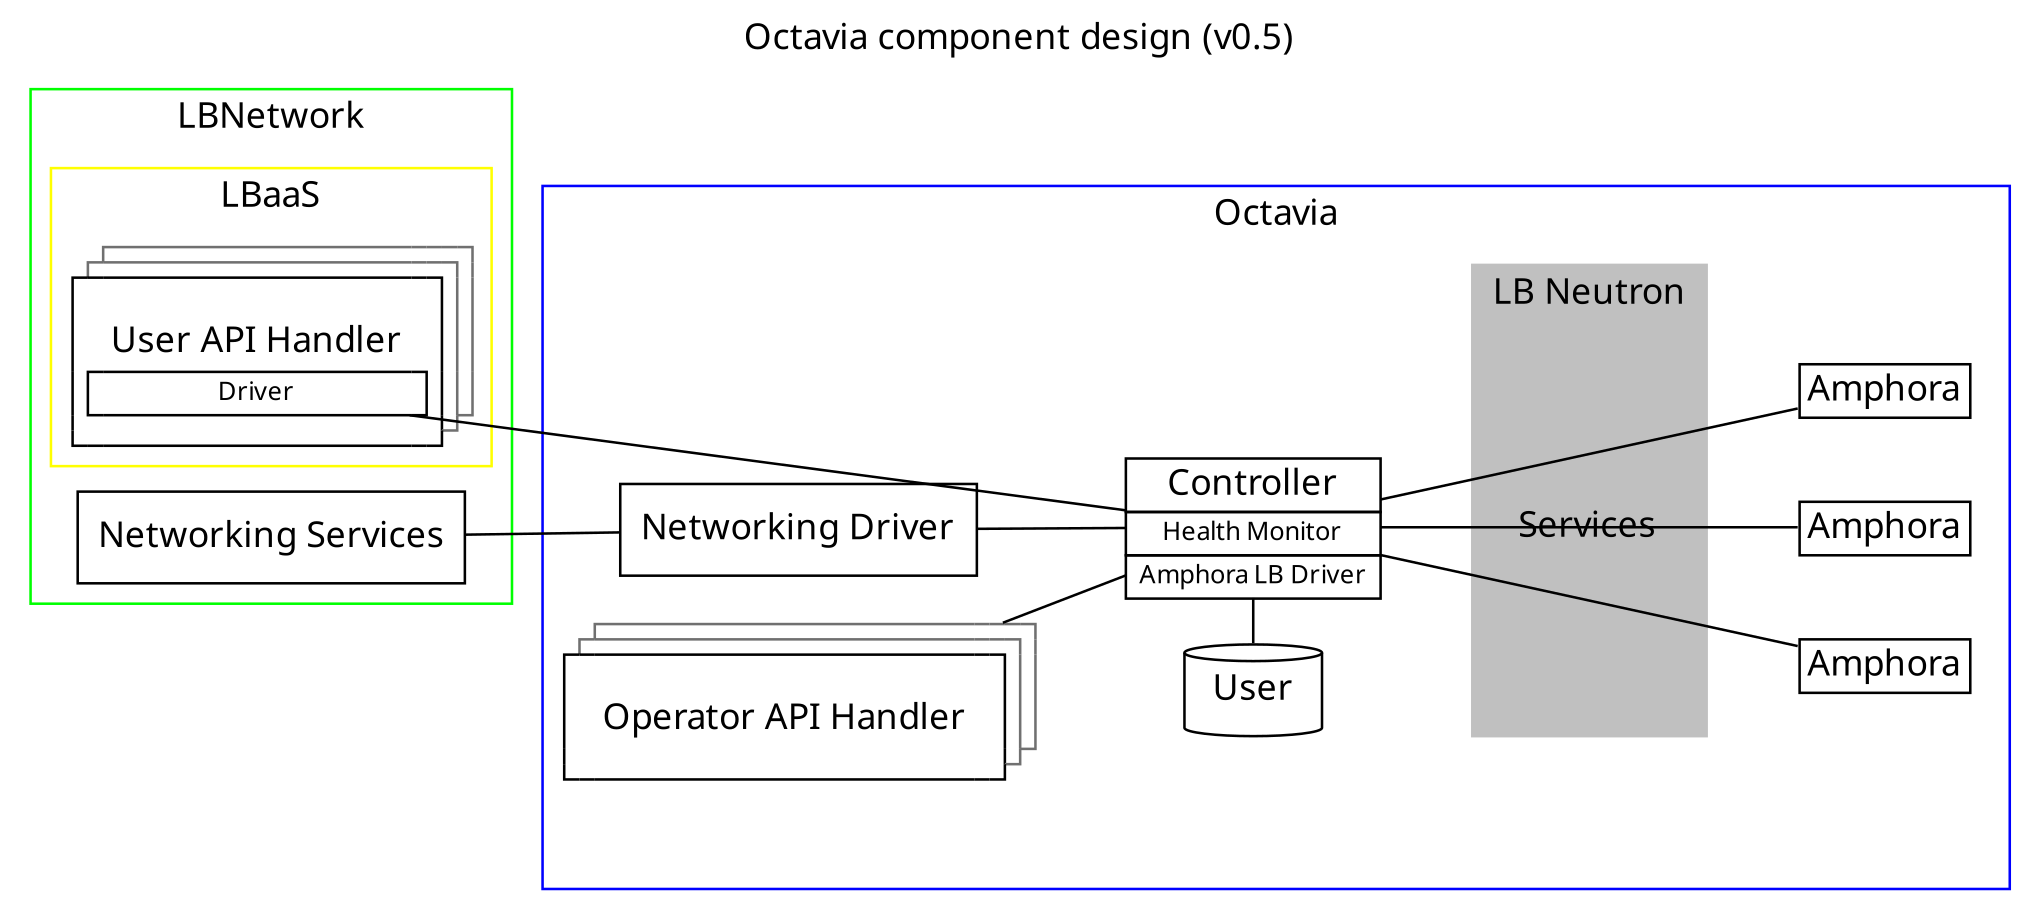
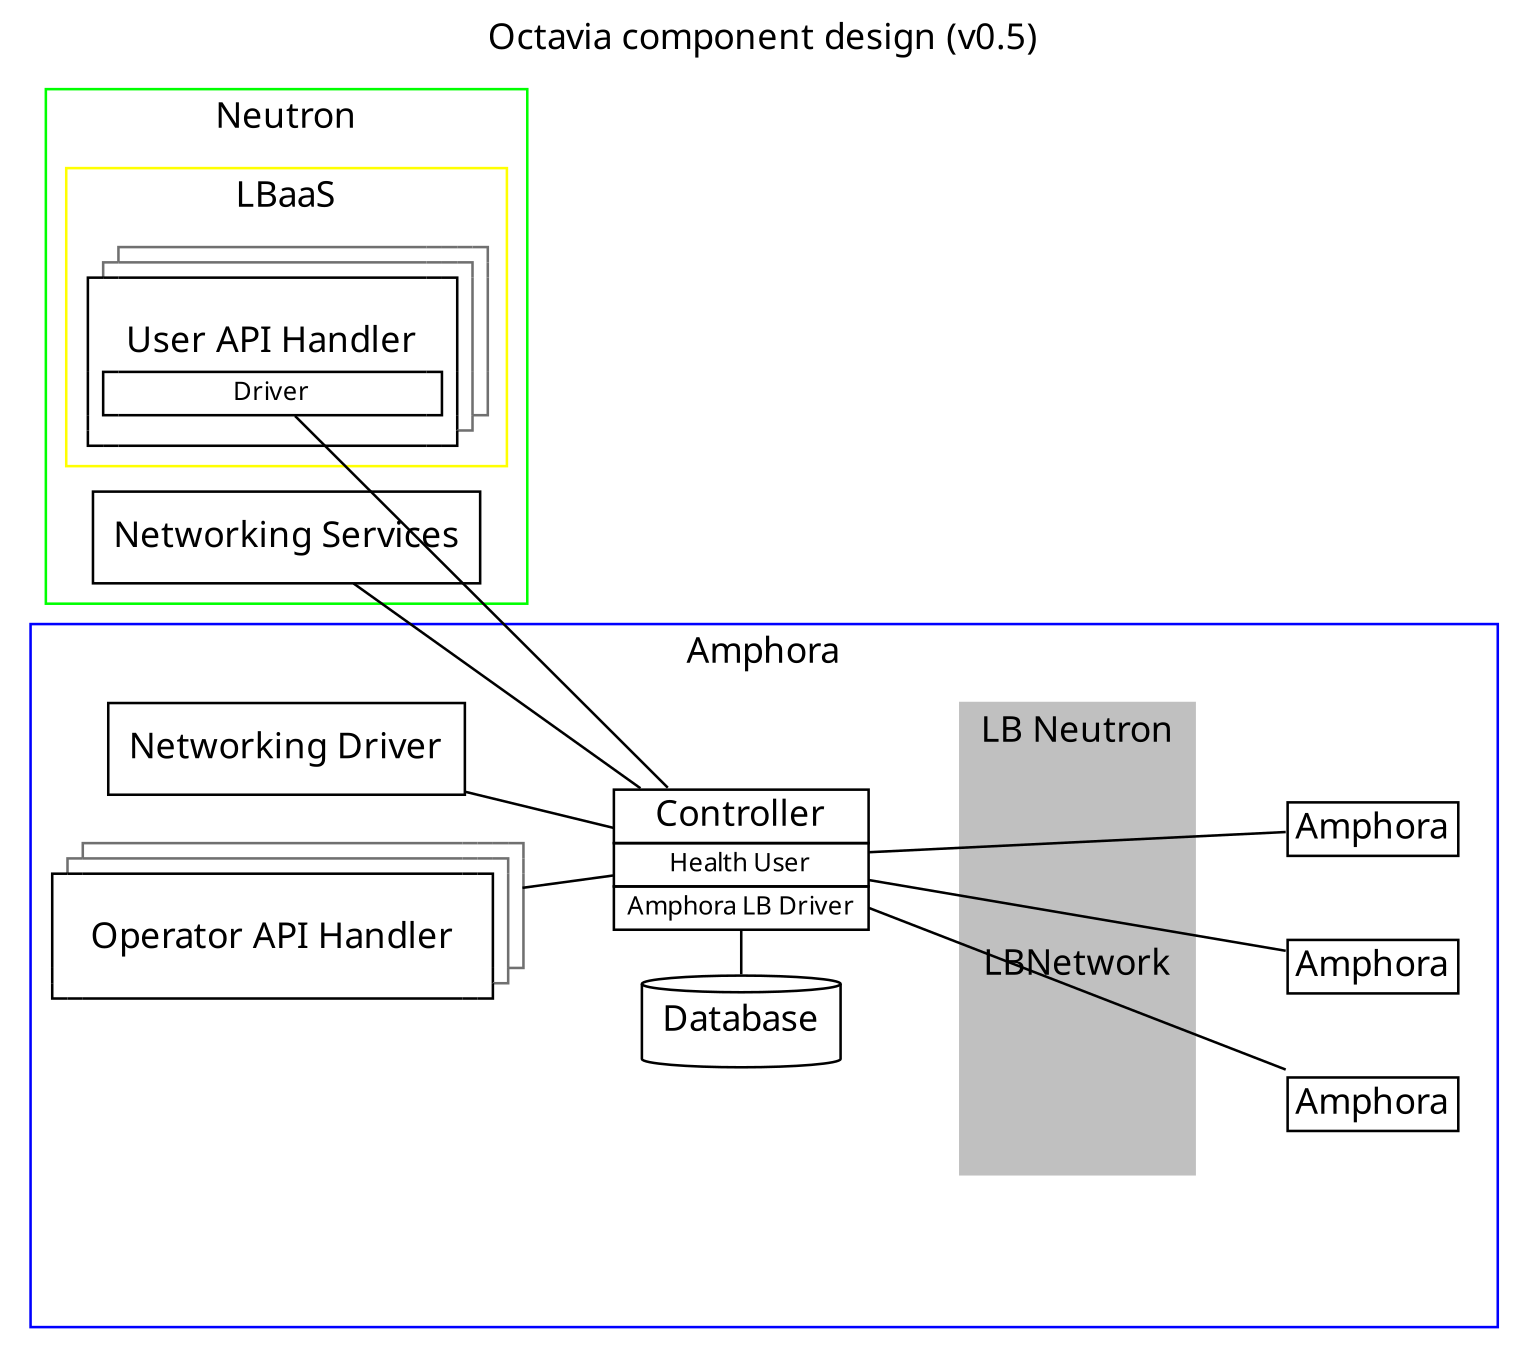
(271, 118) -> (287, 118)
(1276, 215) -> (764, 653)
(1588, 527) -> (1077, 965)
(1253, 532) -> (741, 864)
(558, 533) -> (497, 686)
(1253, 690) -> (741, 1021)
